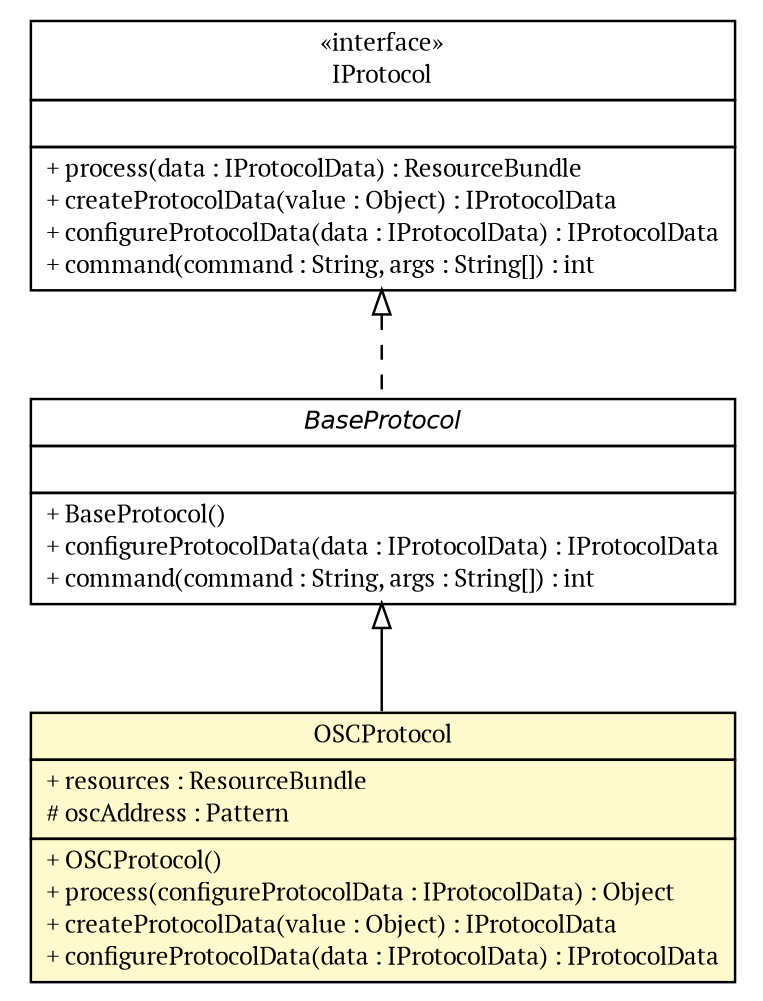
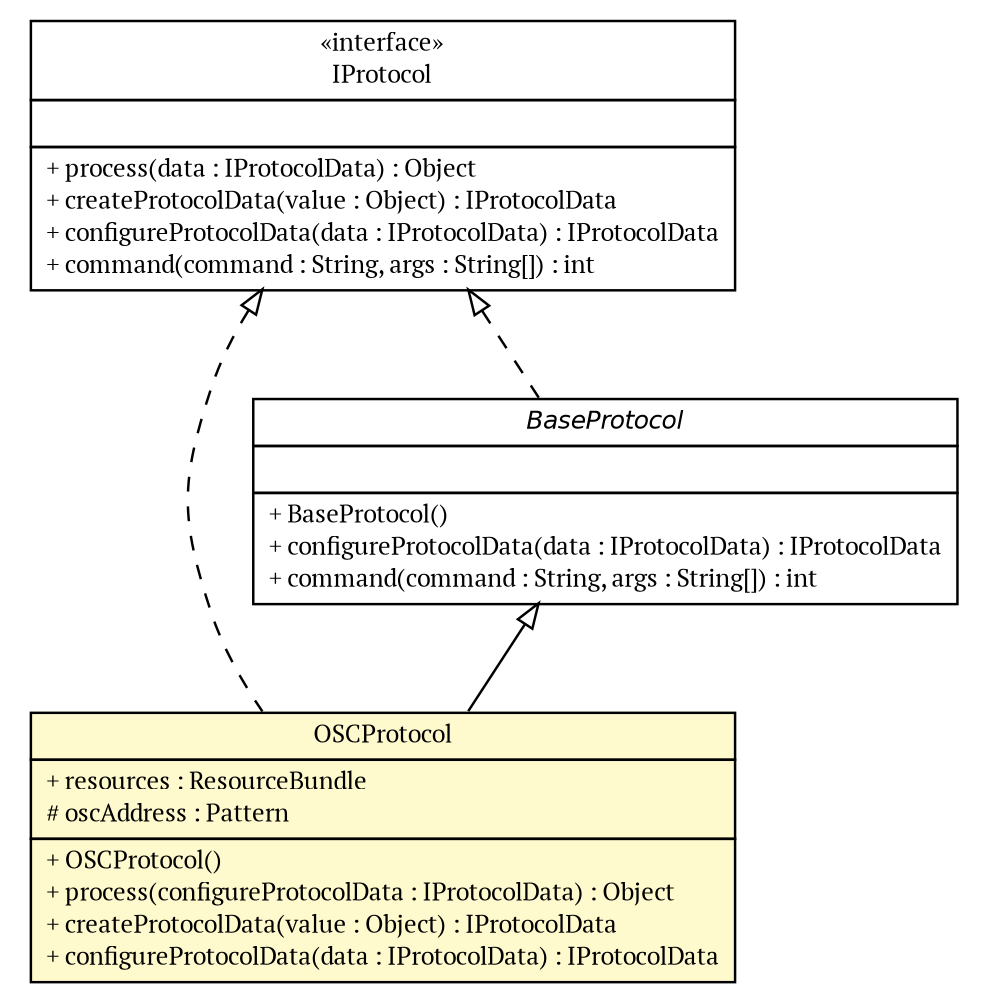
(315, 169) -> (262, 169)
none -> (189, 513)
